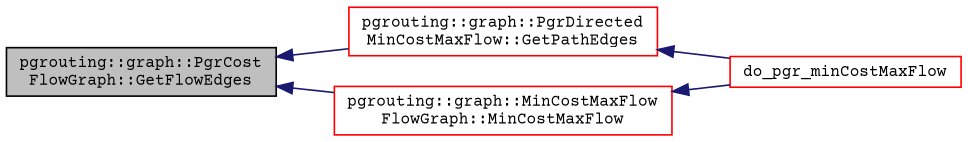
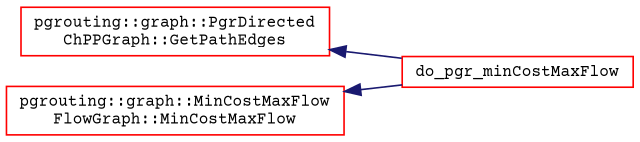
(503, 31) -> (175, 31)
(141, 72) -> none
